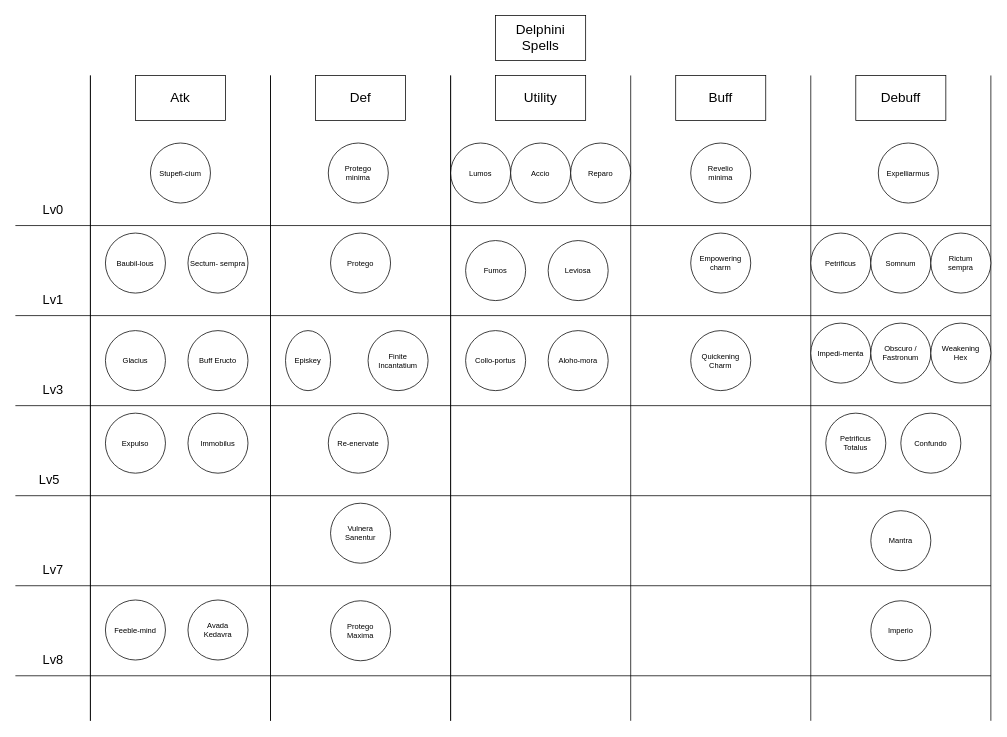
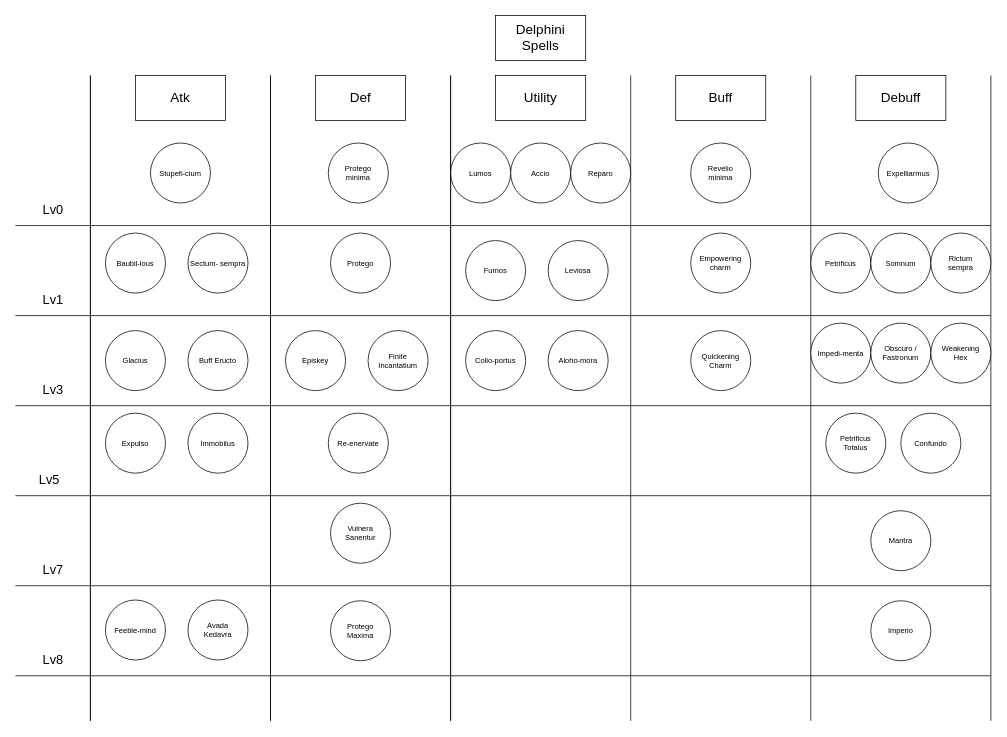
(308, 360) -> (315, 360)
